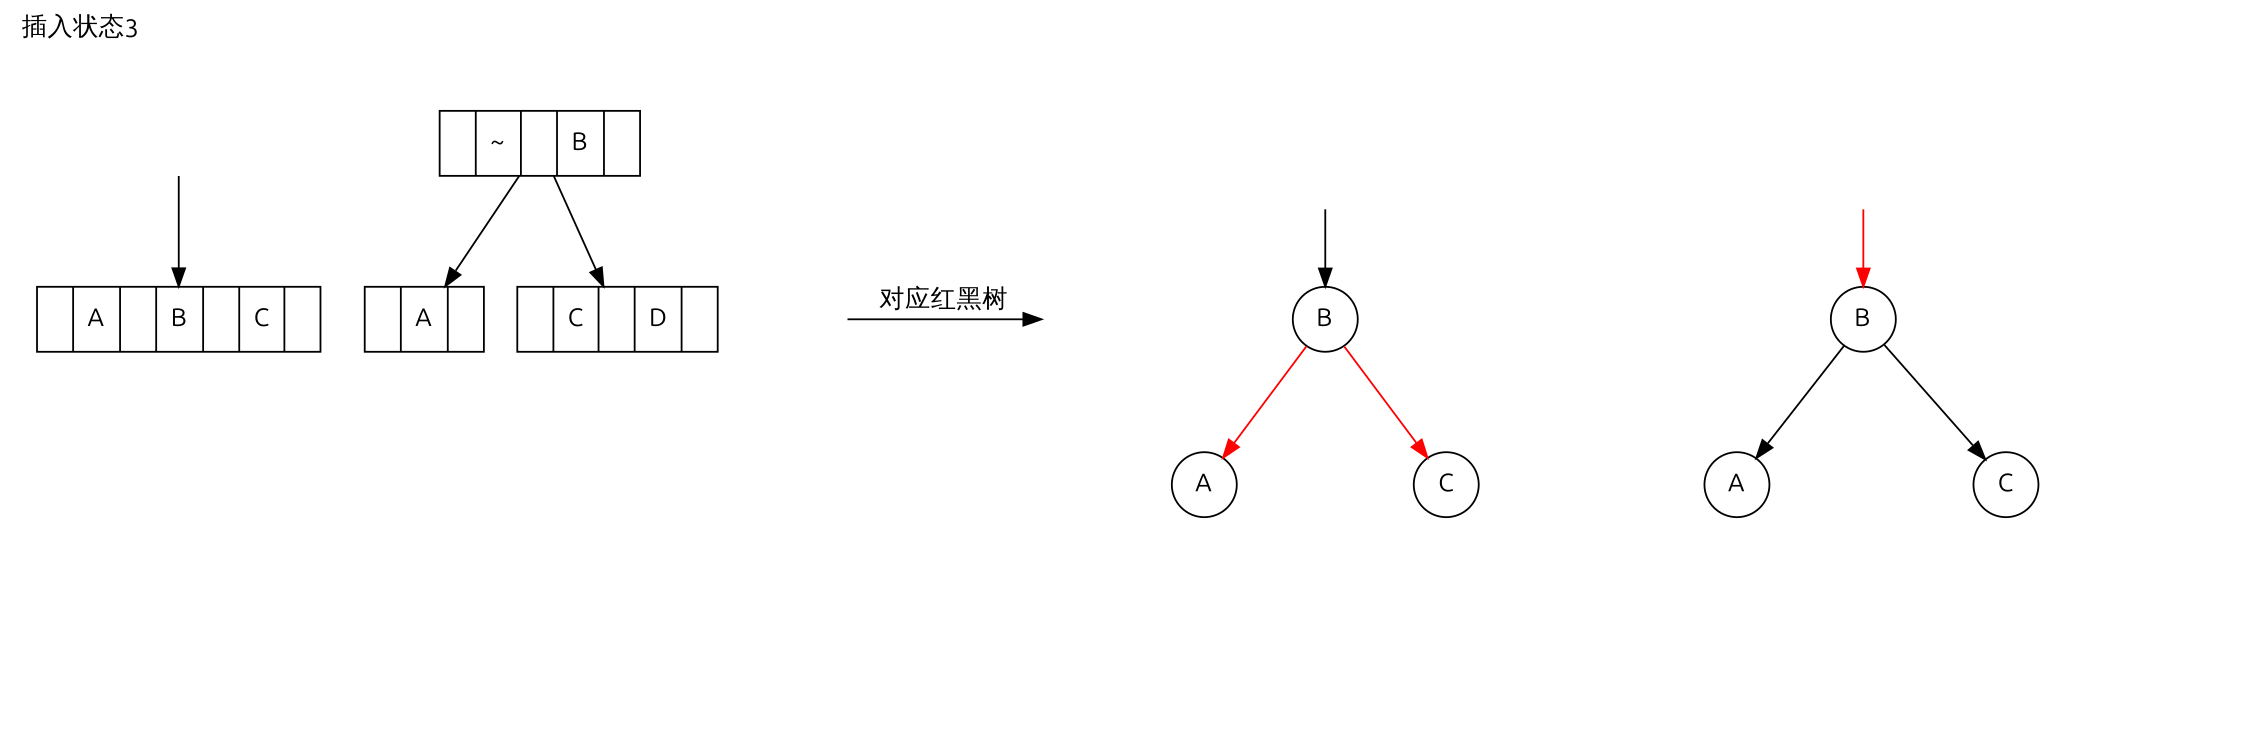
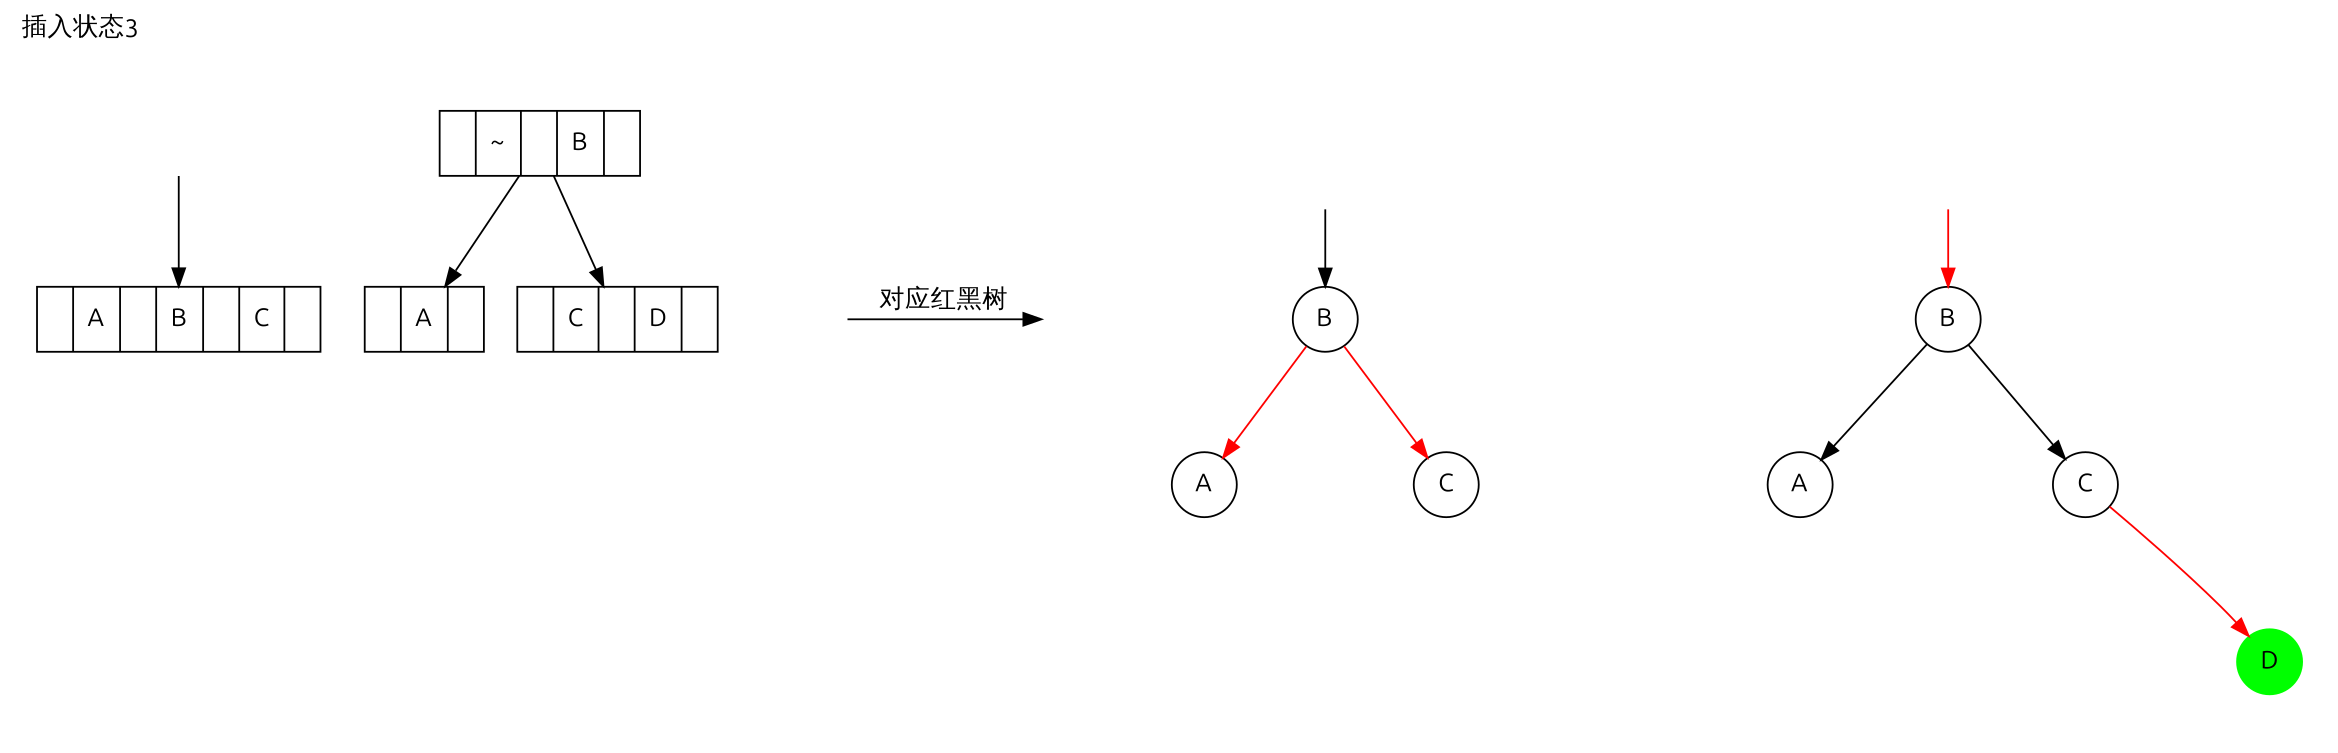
none -> (2270, 662)
